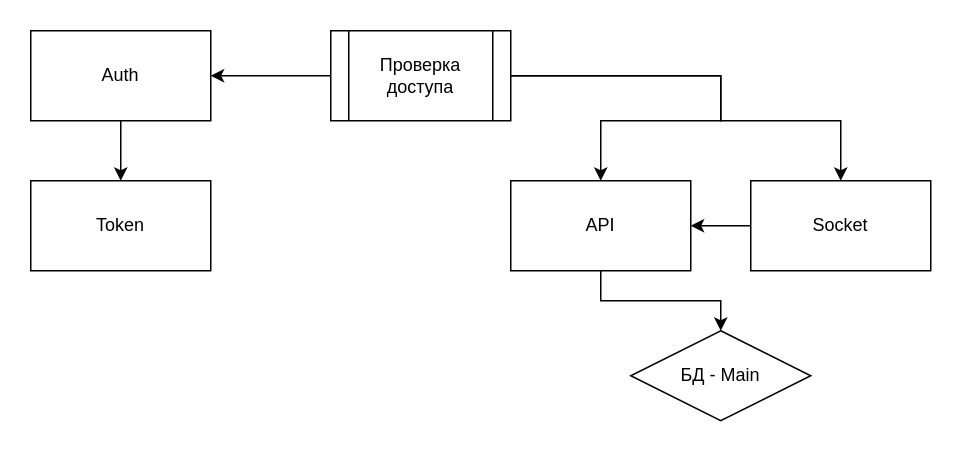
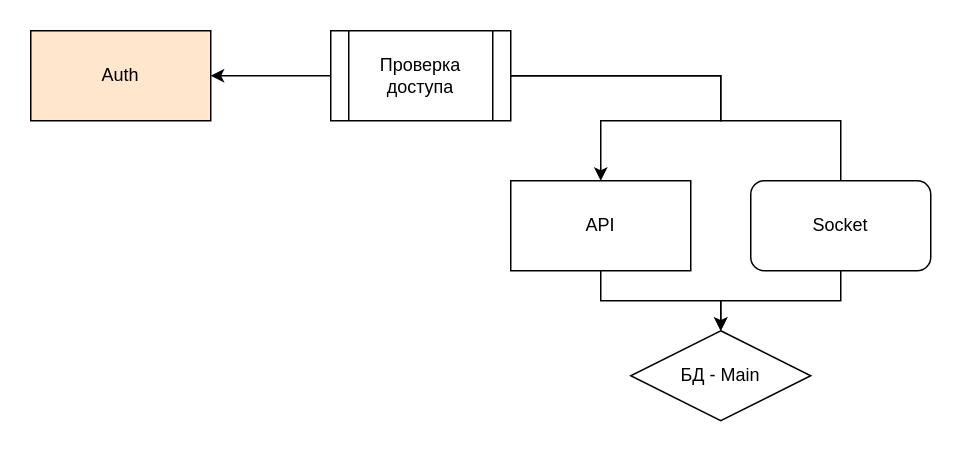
(121, 76) -> (121, 76)
(121, 146) -> none
(841, 169) -> (841, 173)
(121, 226) -> none
(726, 226) -> (797, 301)
(841, 226) -> (841, 226)
